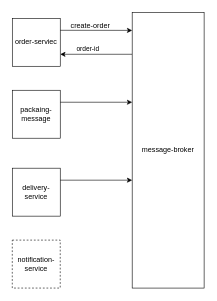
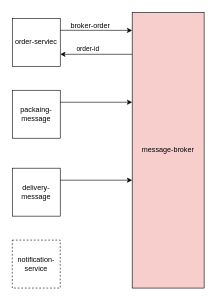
(91, 26) -> (91, 26)
(168, 150) -> (168, 150)
(36, 192) -> (36, 192)
